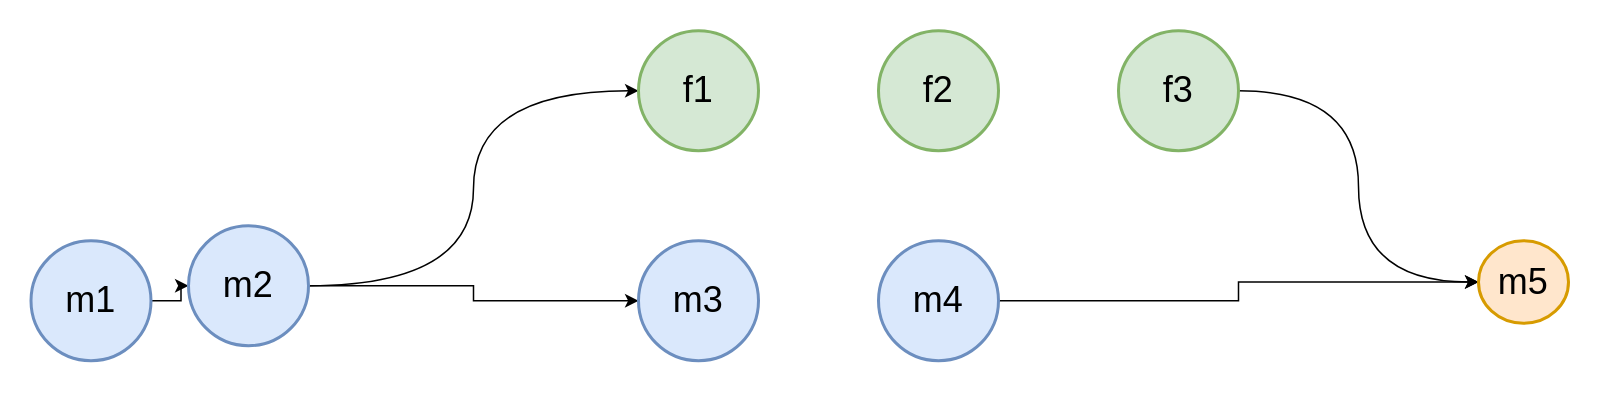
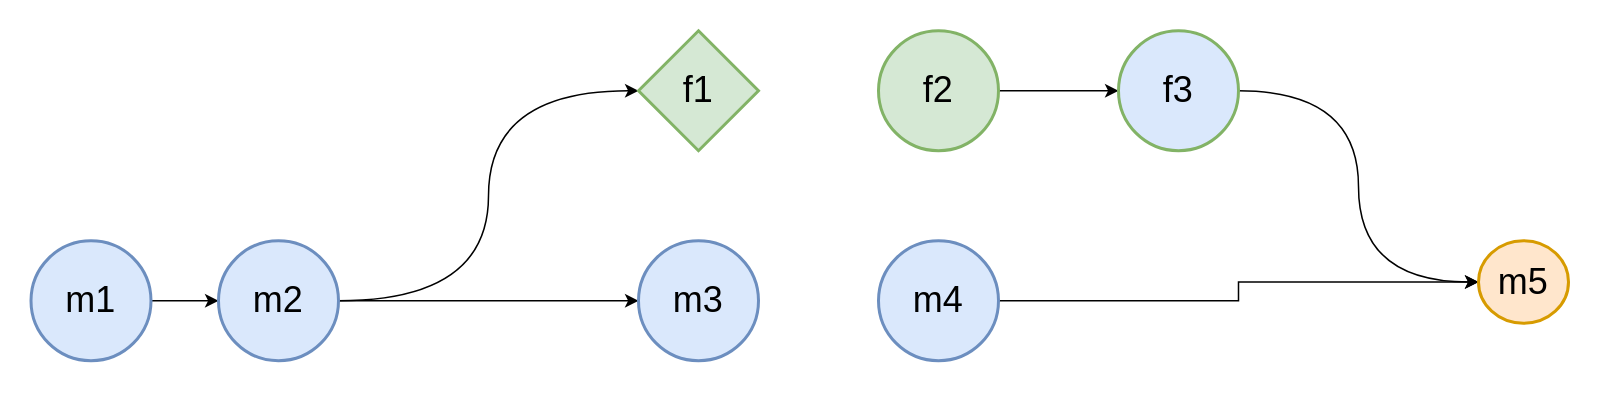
(698, 91) -> (698, 91)
none -> (1053, 91)
(1178, 91) -> (1178, 91)
(248, 286) -> (278, 301)
